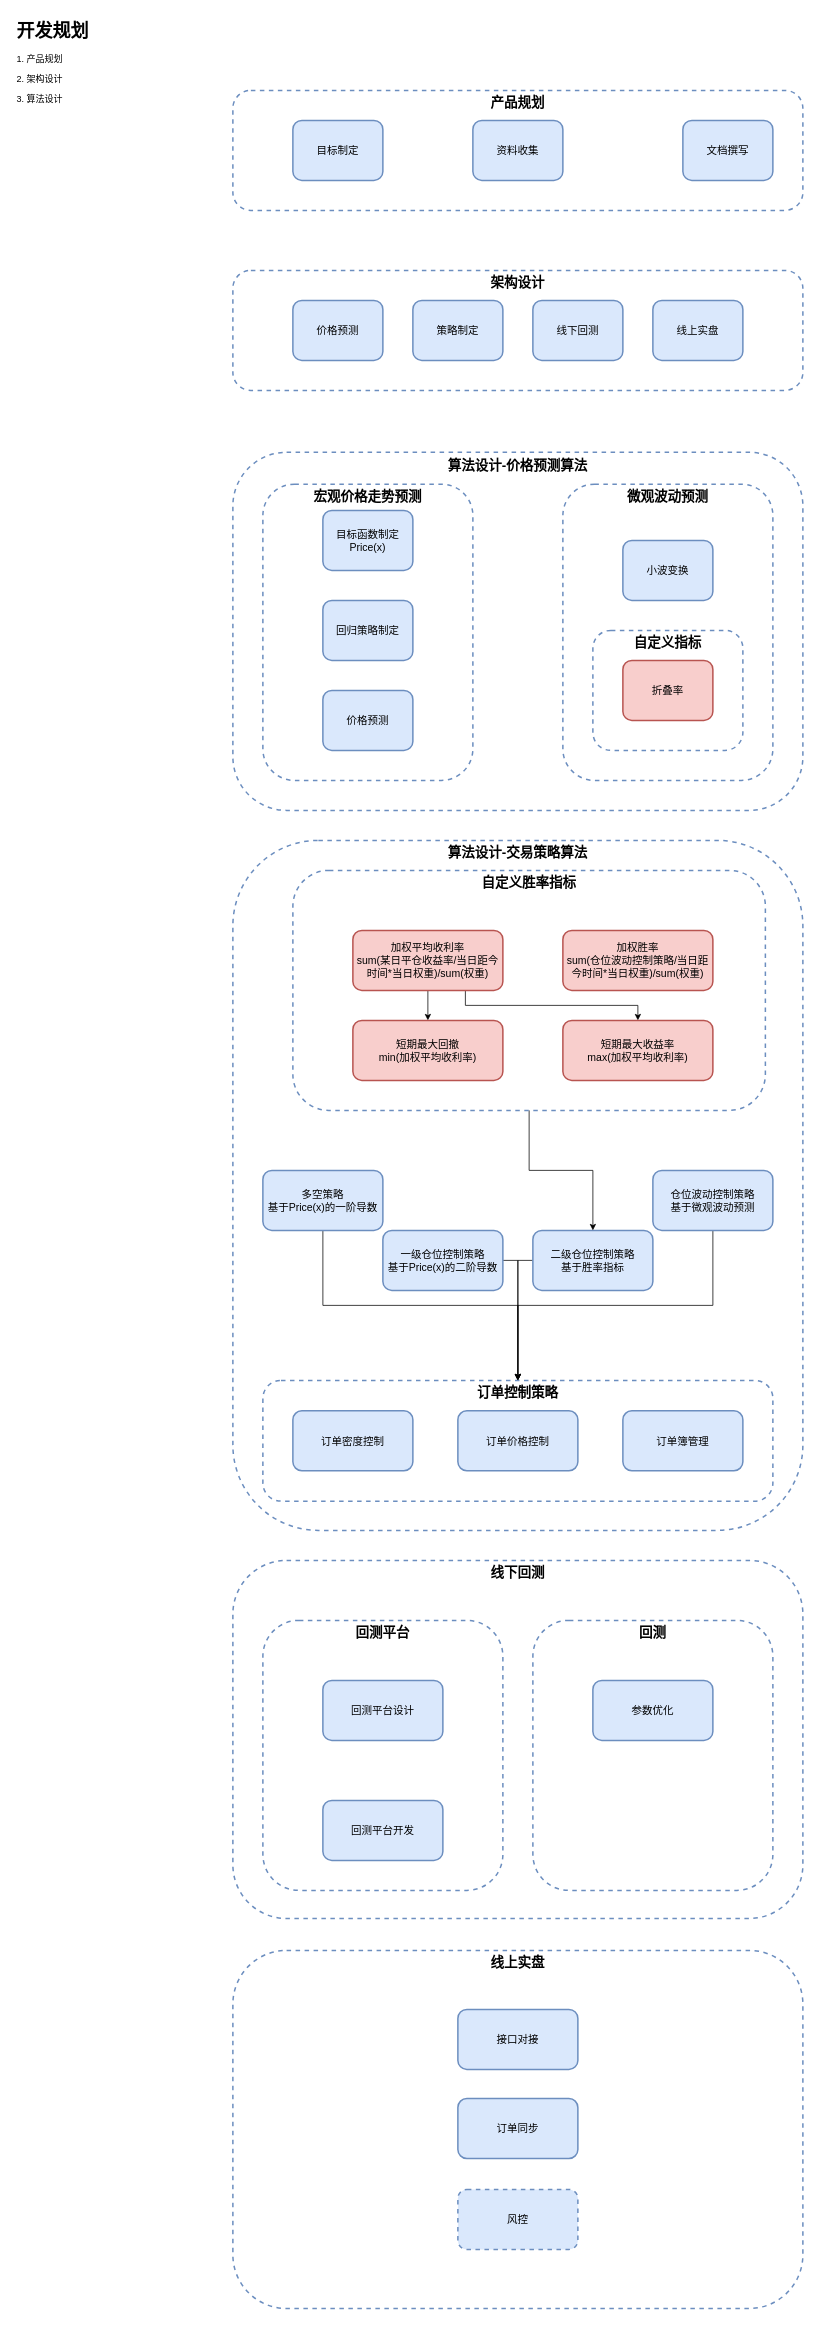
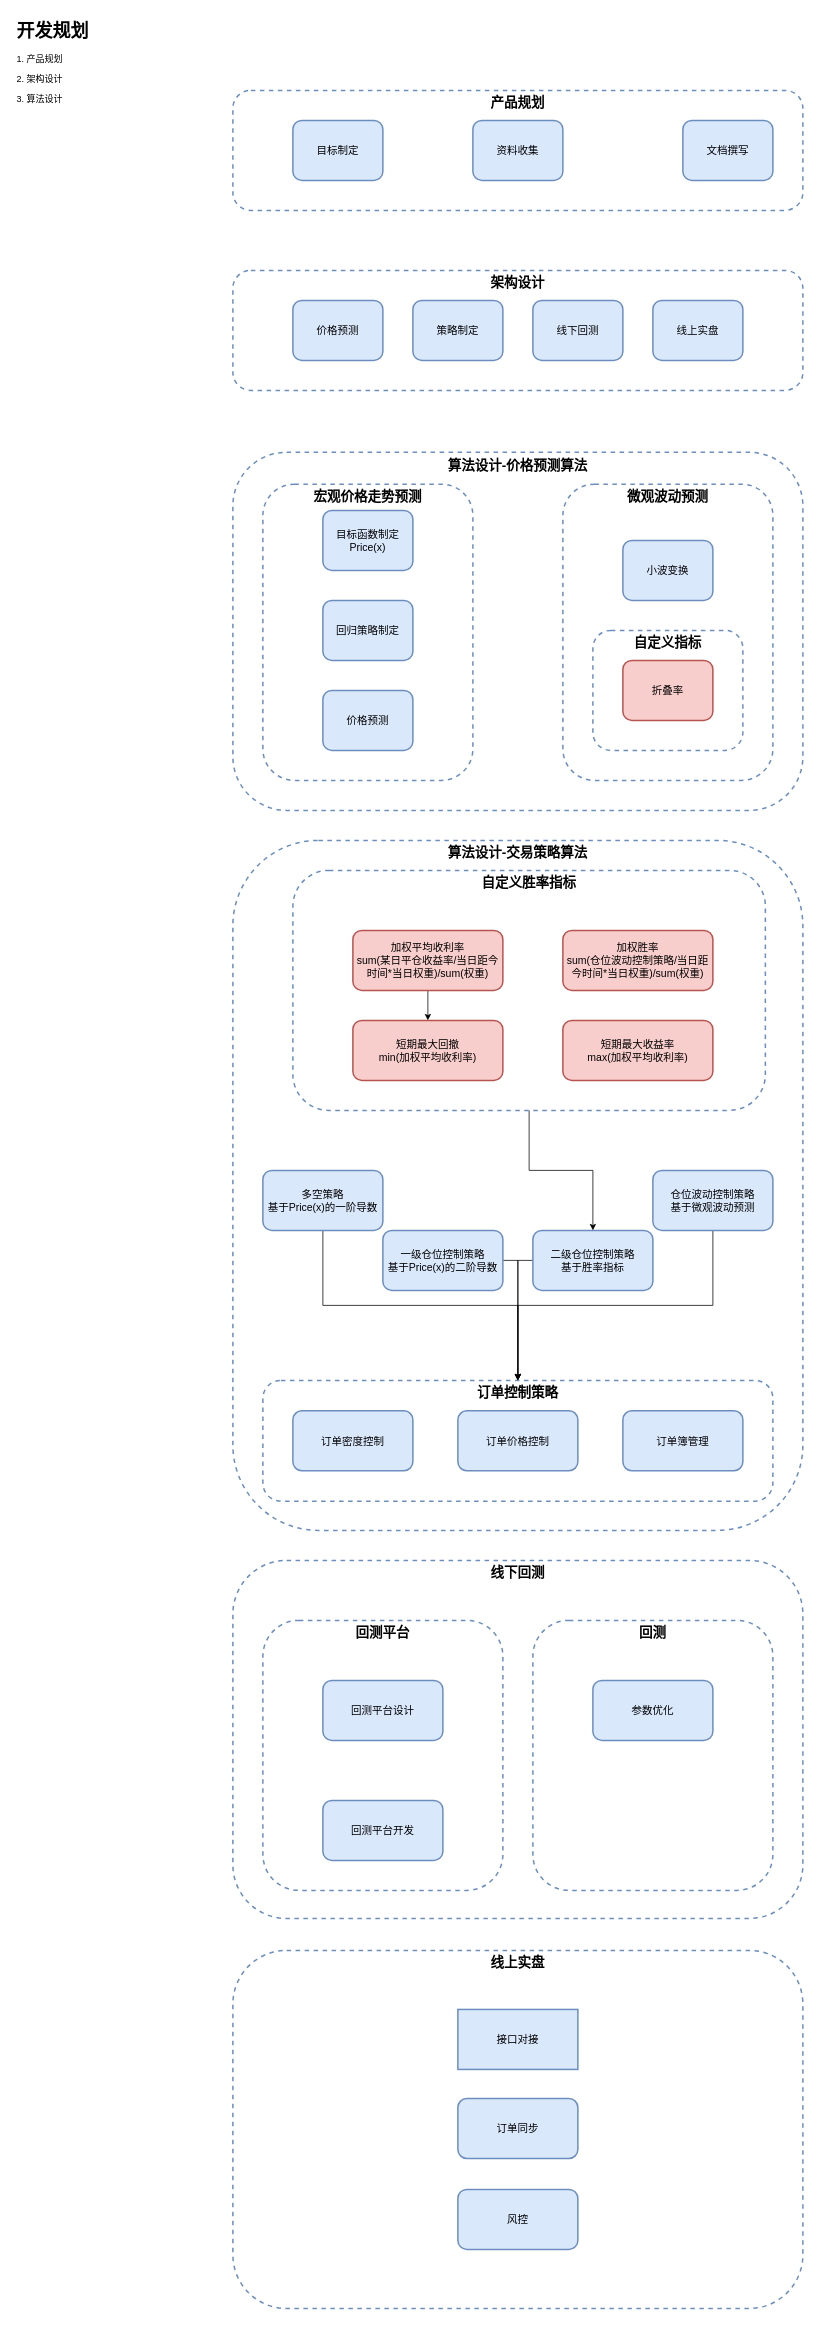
(549, 1005) -> none
(518, 2039) -> (518, 2039)
(518, 2219) -> (518, 2219)
